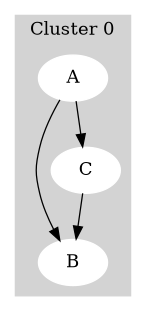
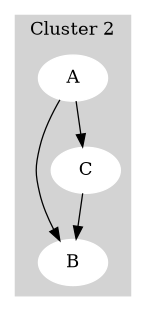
(73, 30) -> (73, 30)
